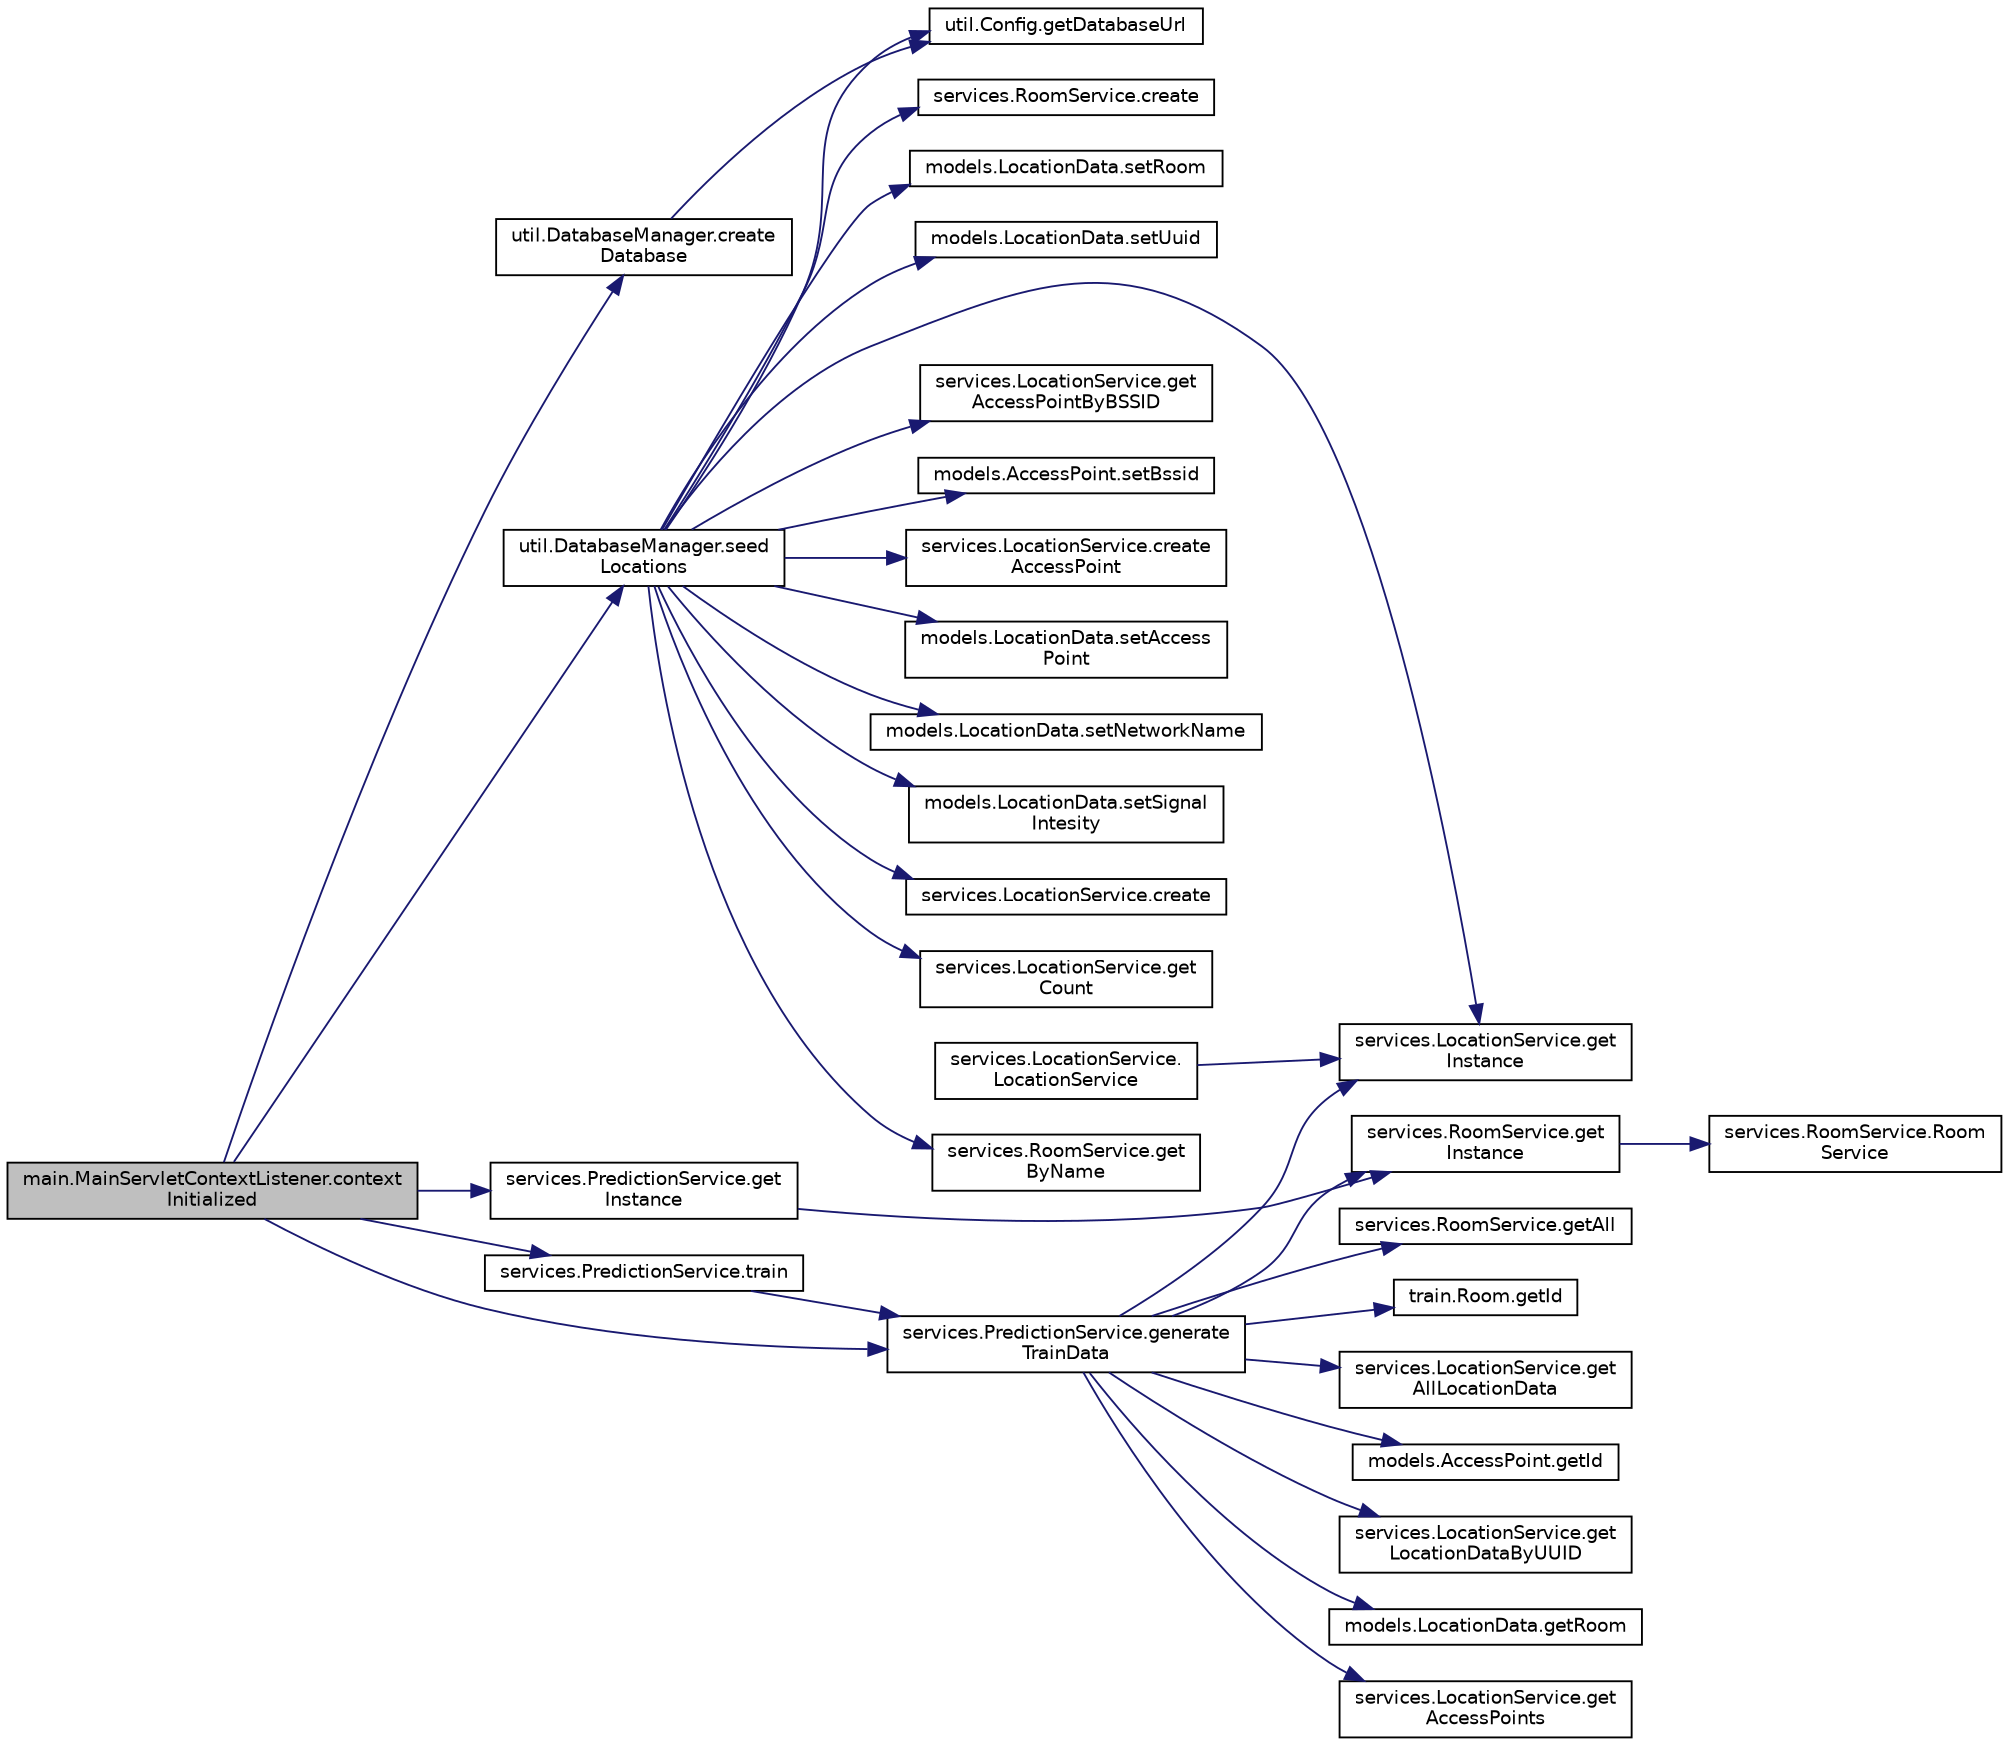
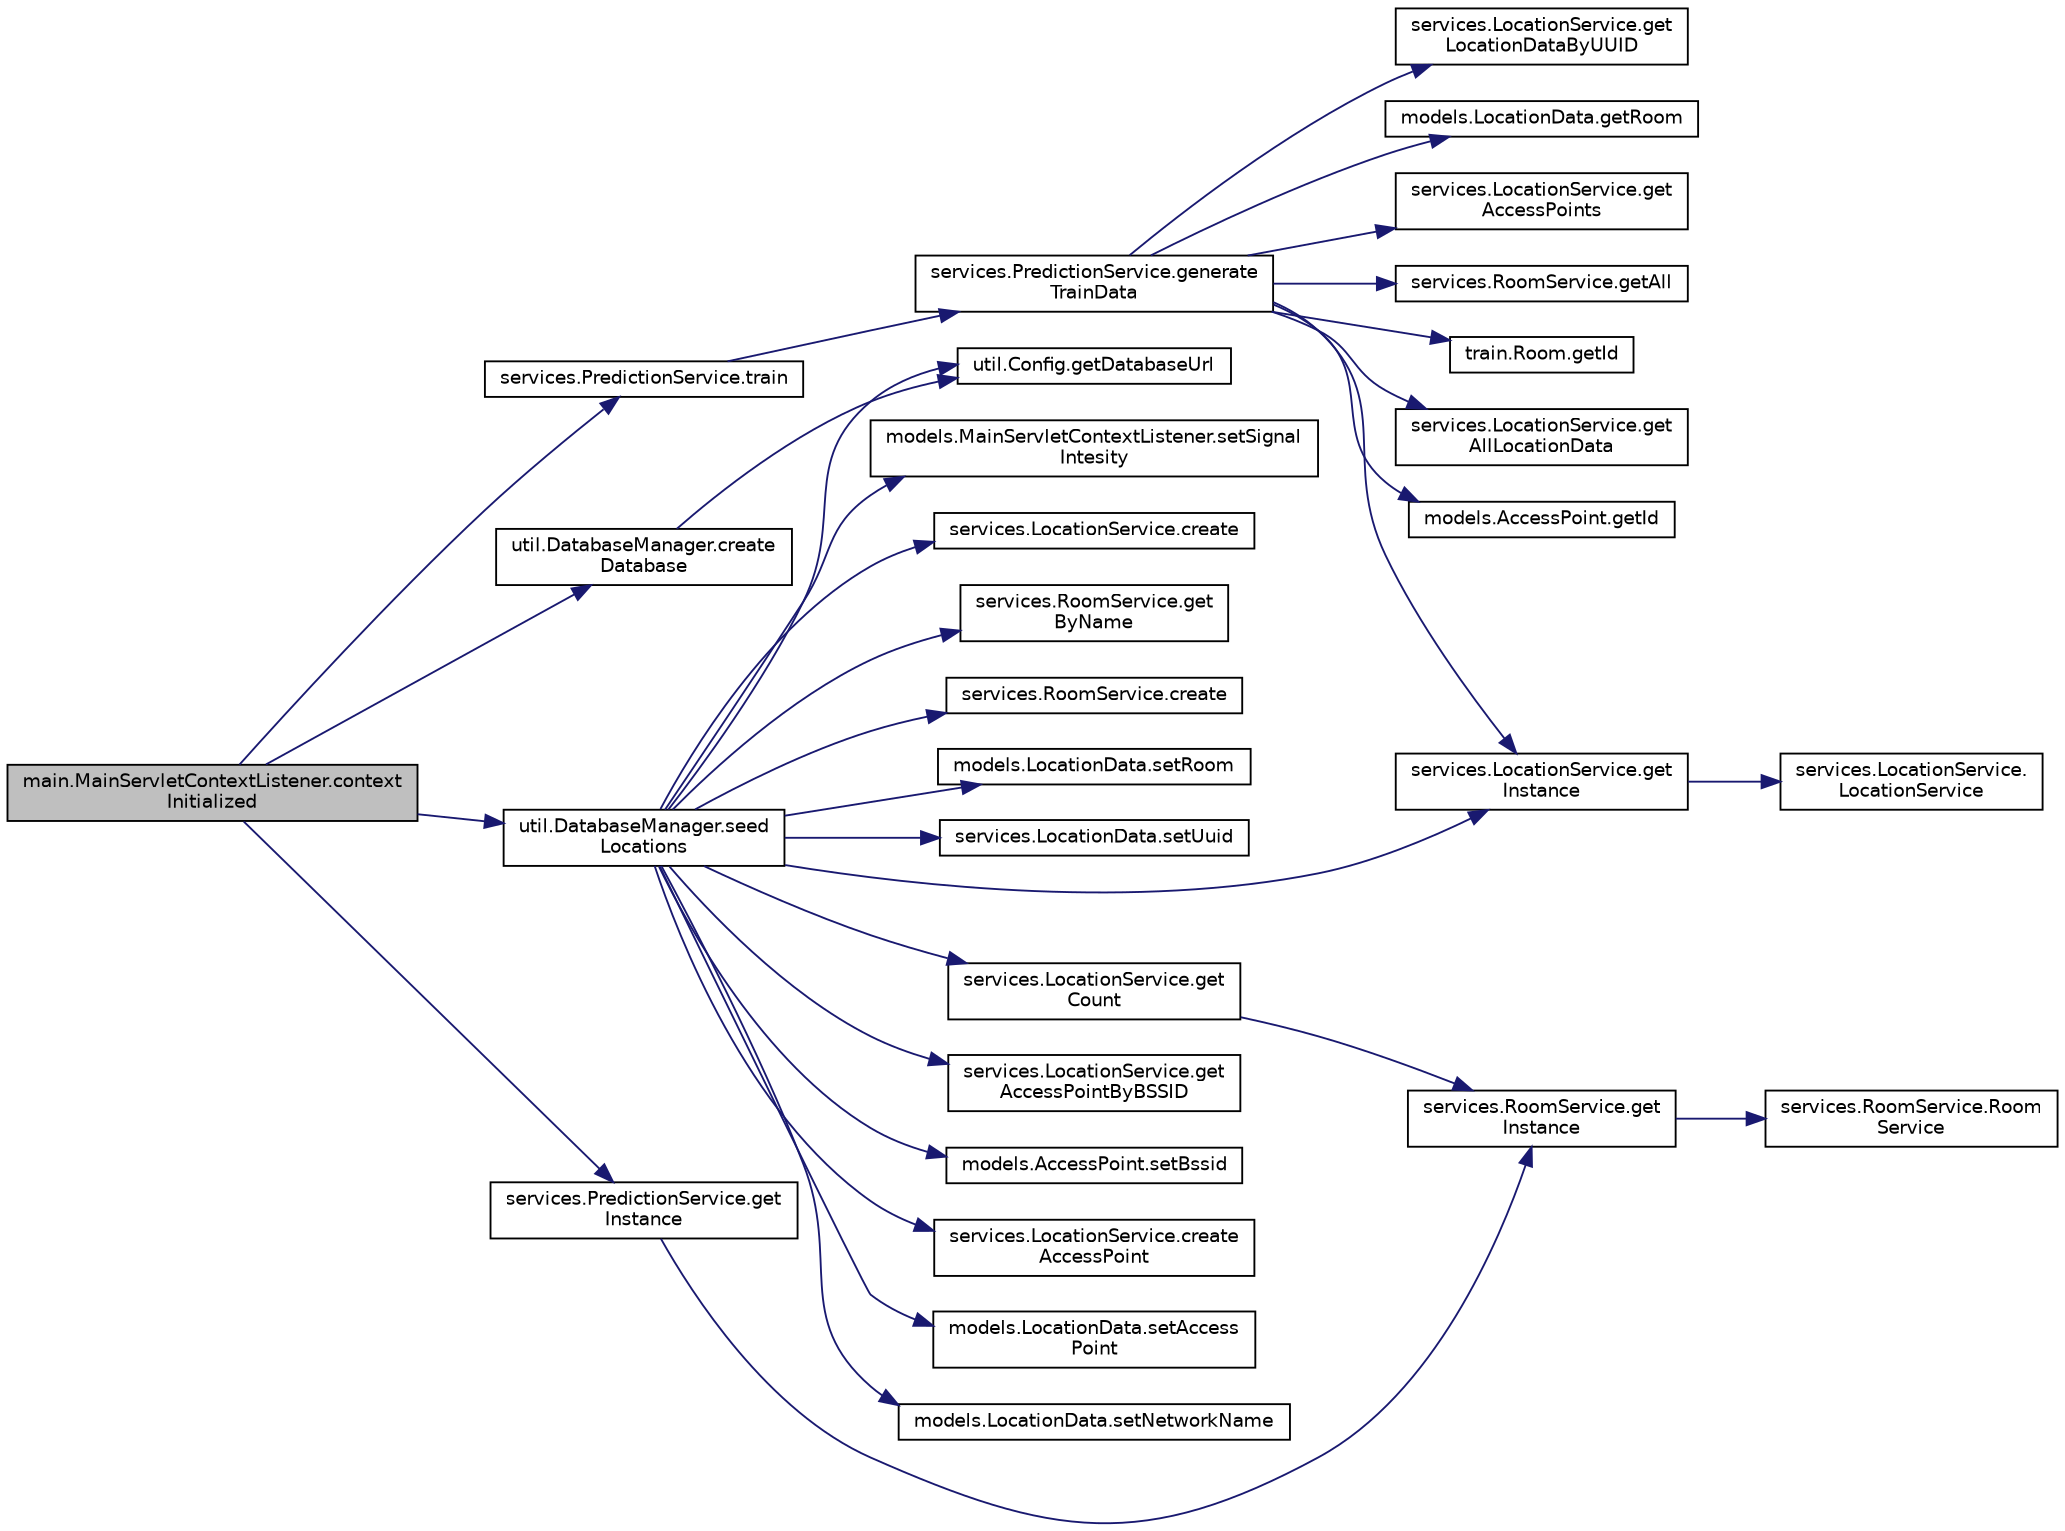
(1066, 240) -> (1094, 838)
(1066, 814) -> (1094, 448)
(1259, 1062) -> (1725, 782)
(1272, 1263) -> (1349, 1046)
(557, 1323) -> none
